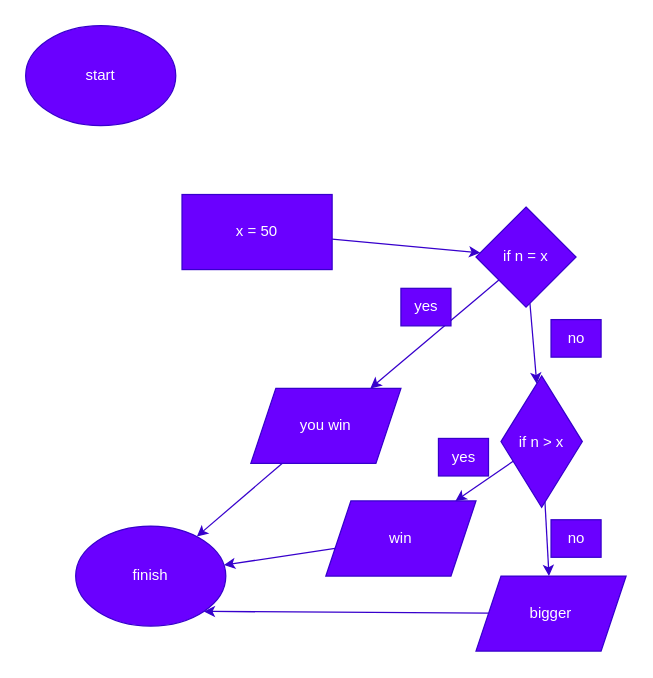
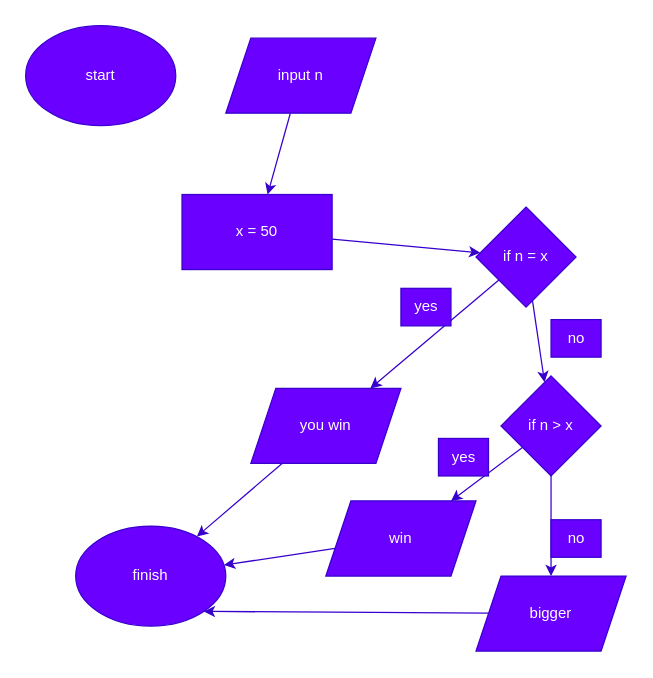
none -> (301, 76)
none -> (280, 150)
(541, 441) -> (551, 426)
